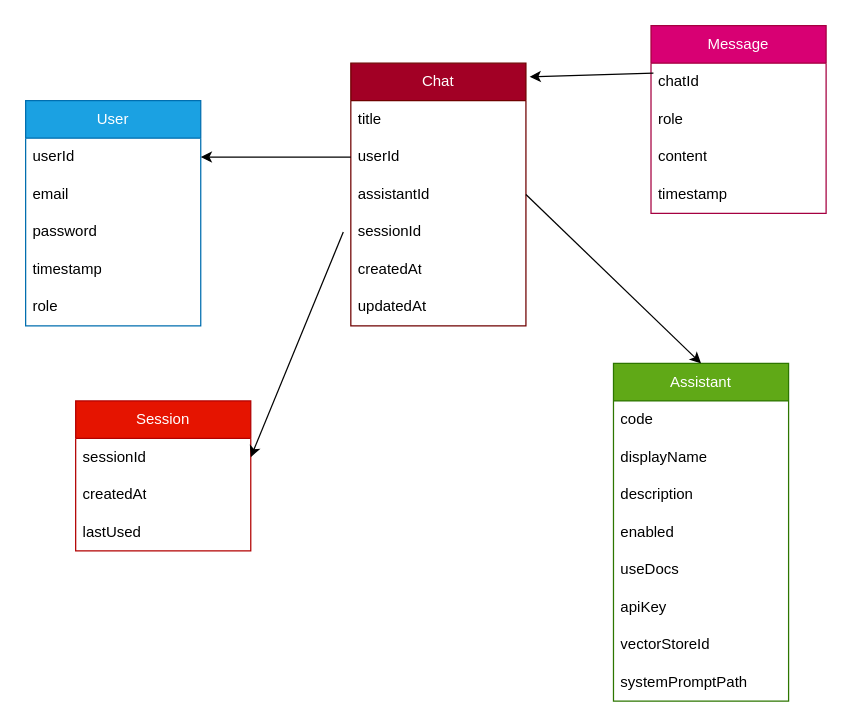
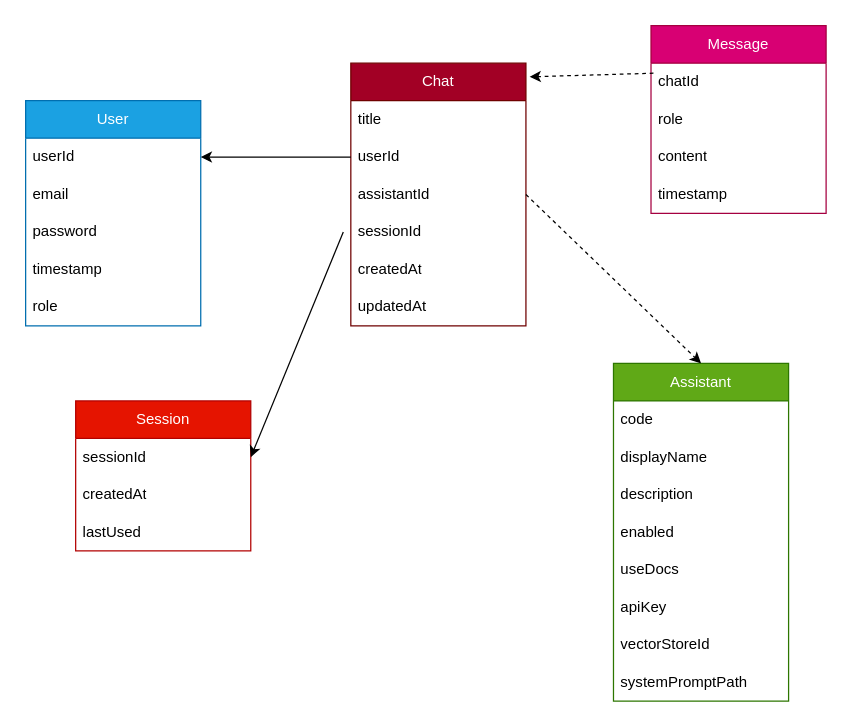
(594, 75) -> (594, 75)
(611, 276) -> (611, 276)
